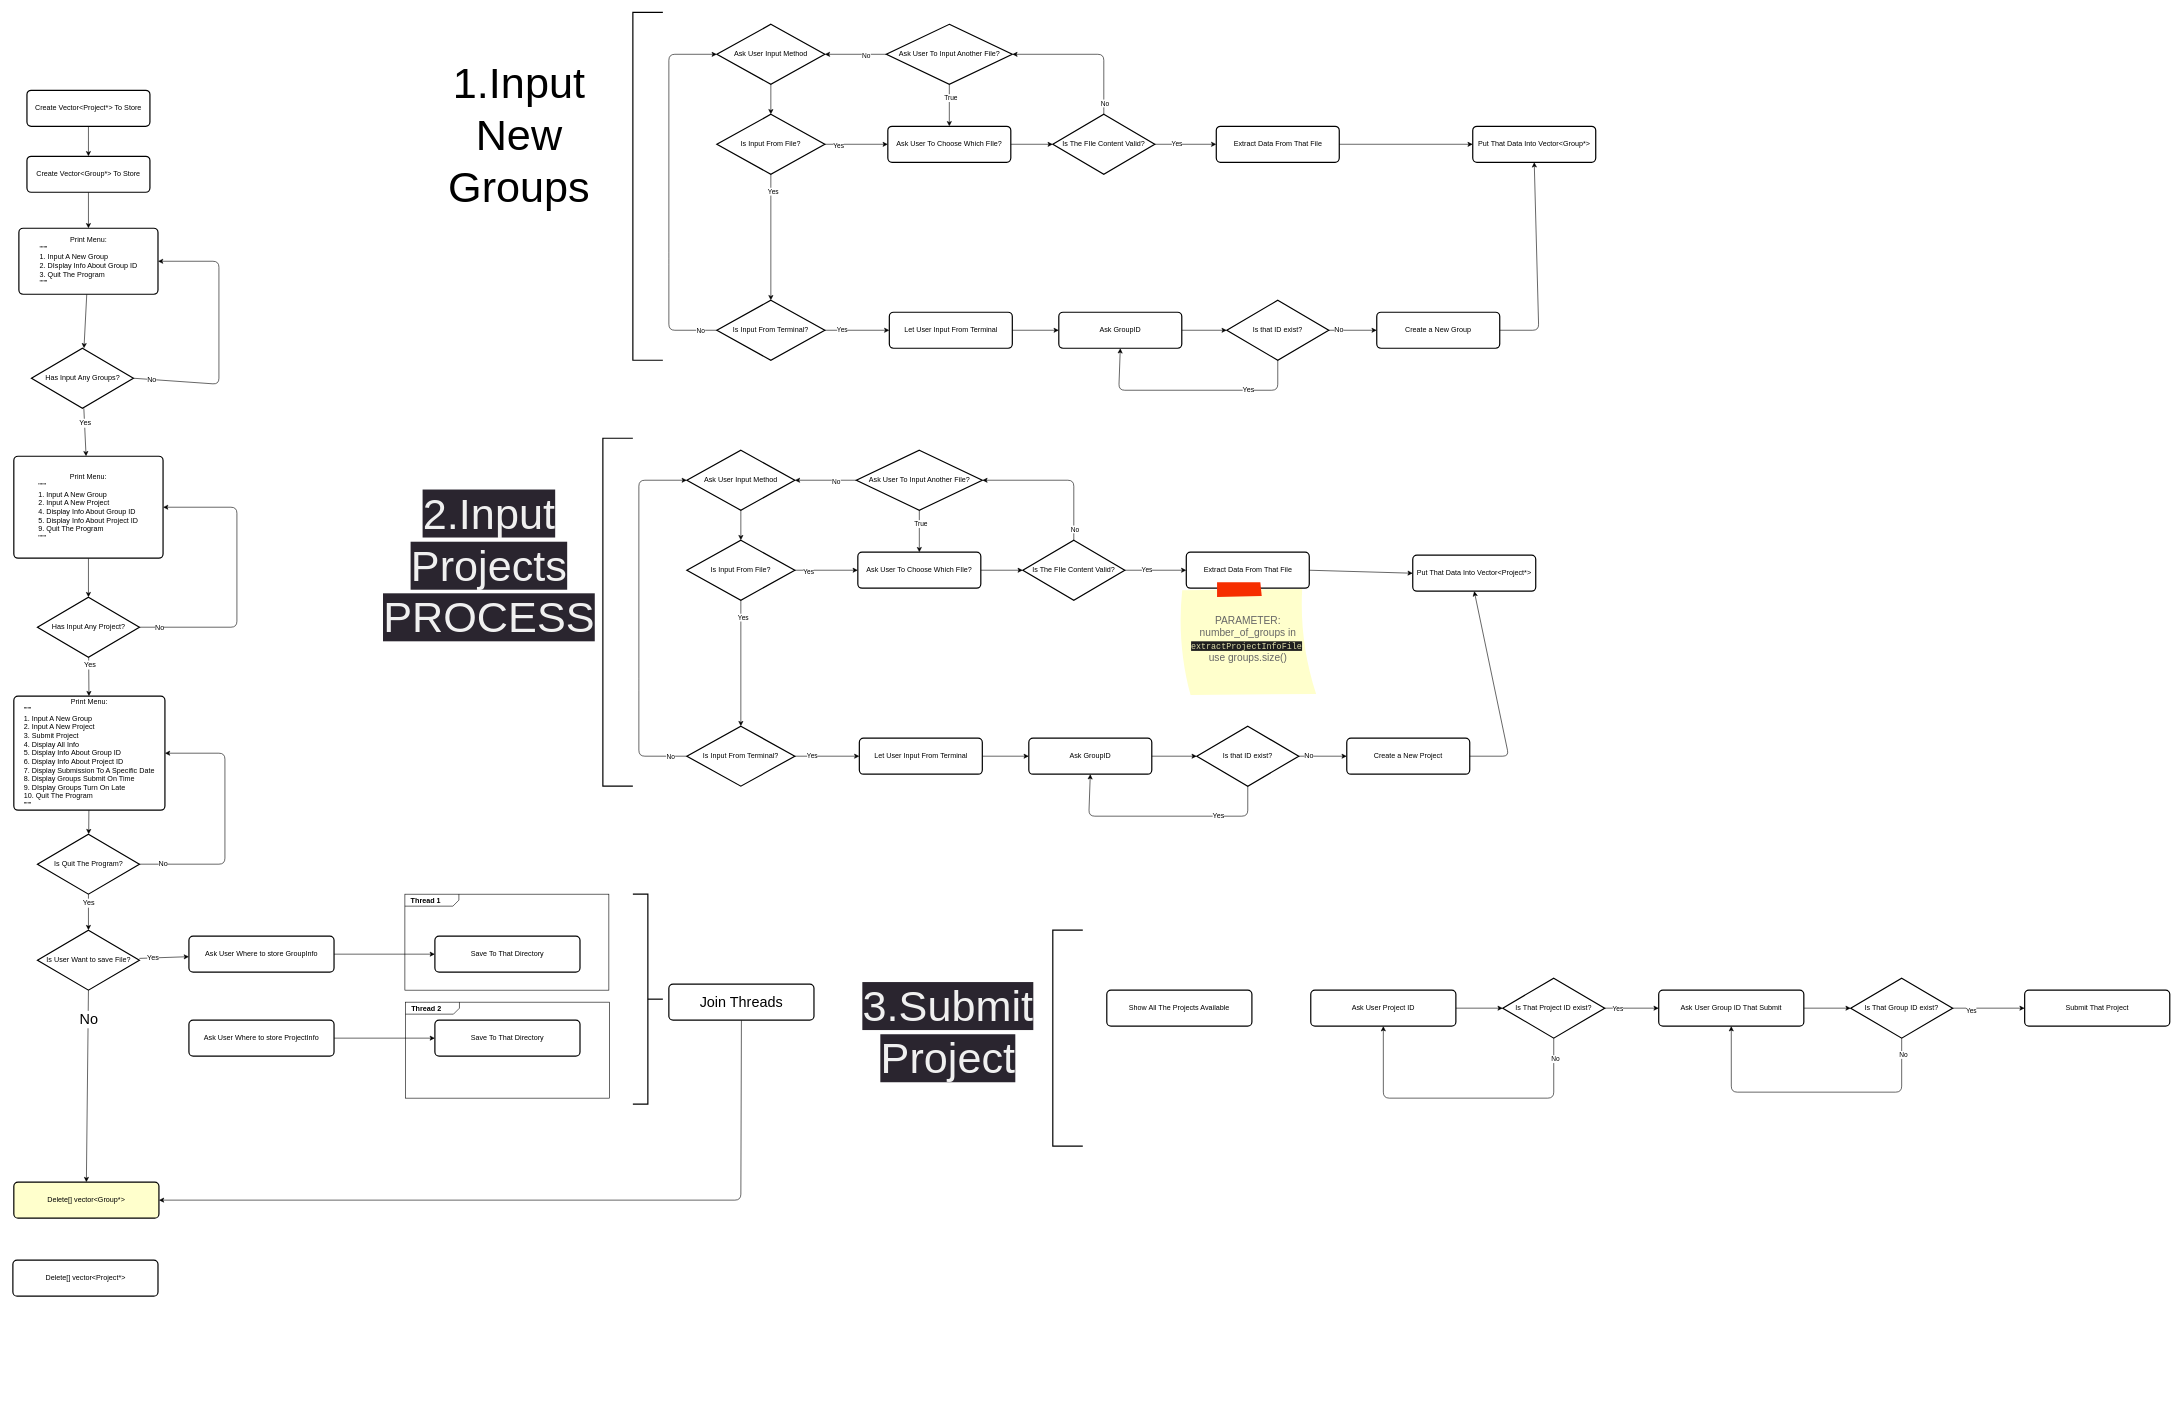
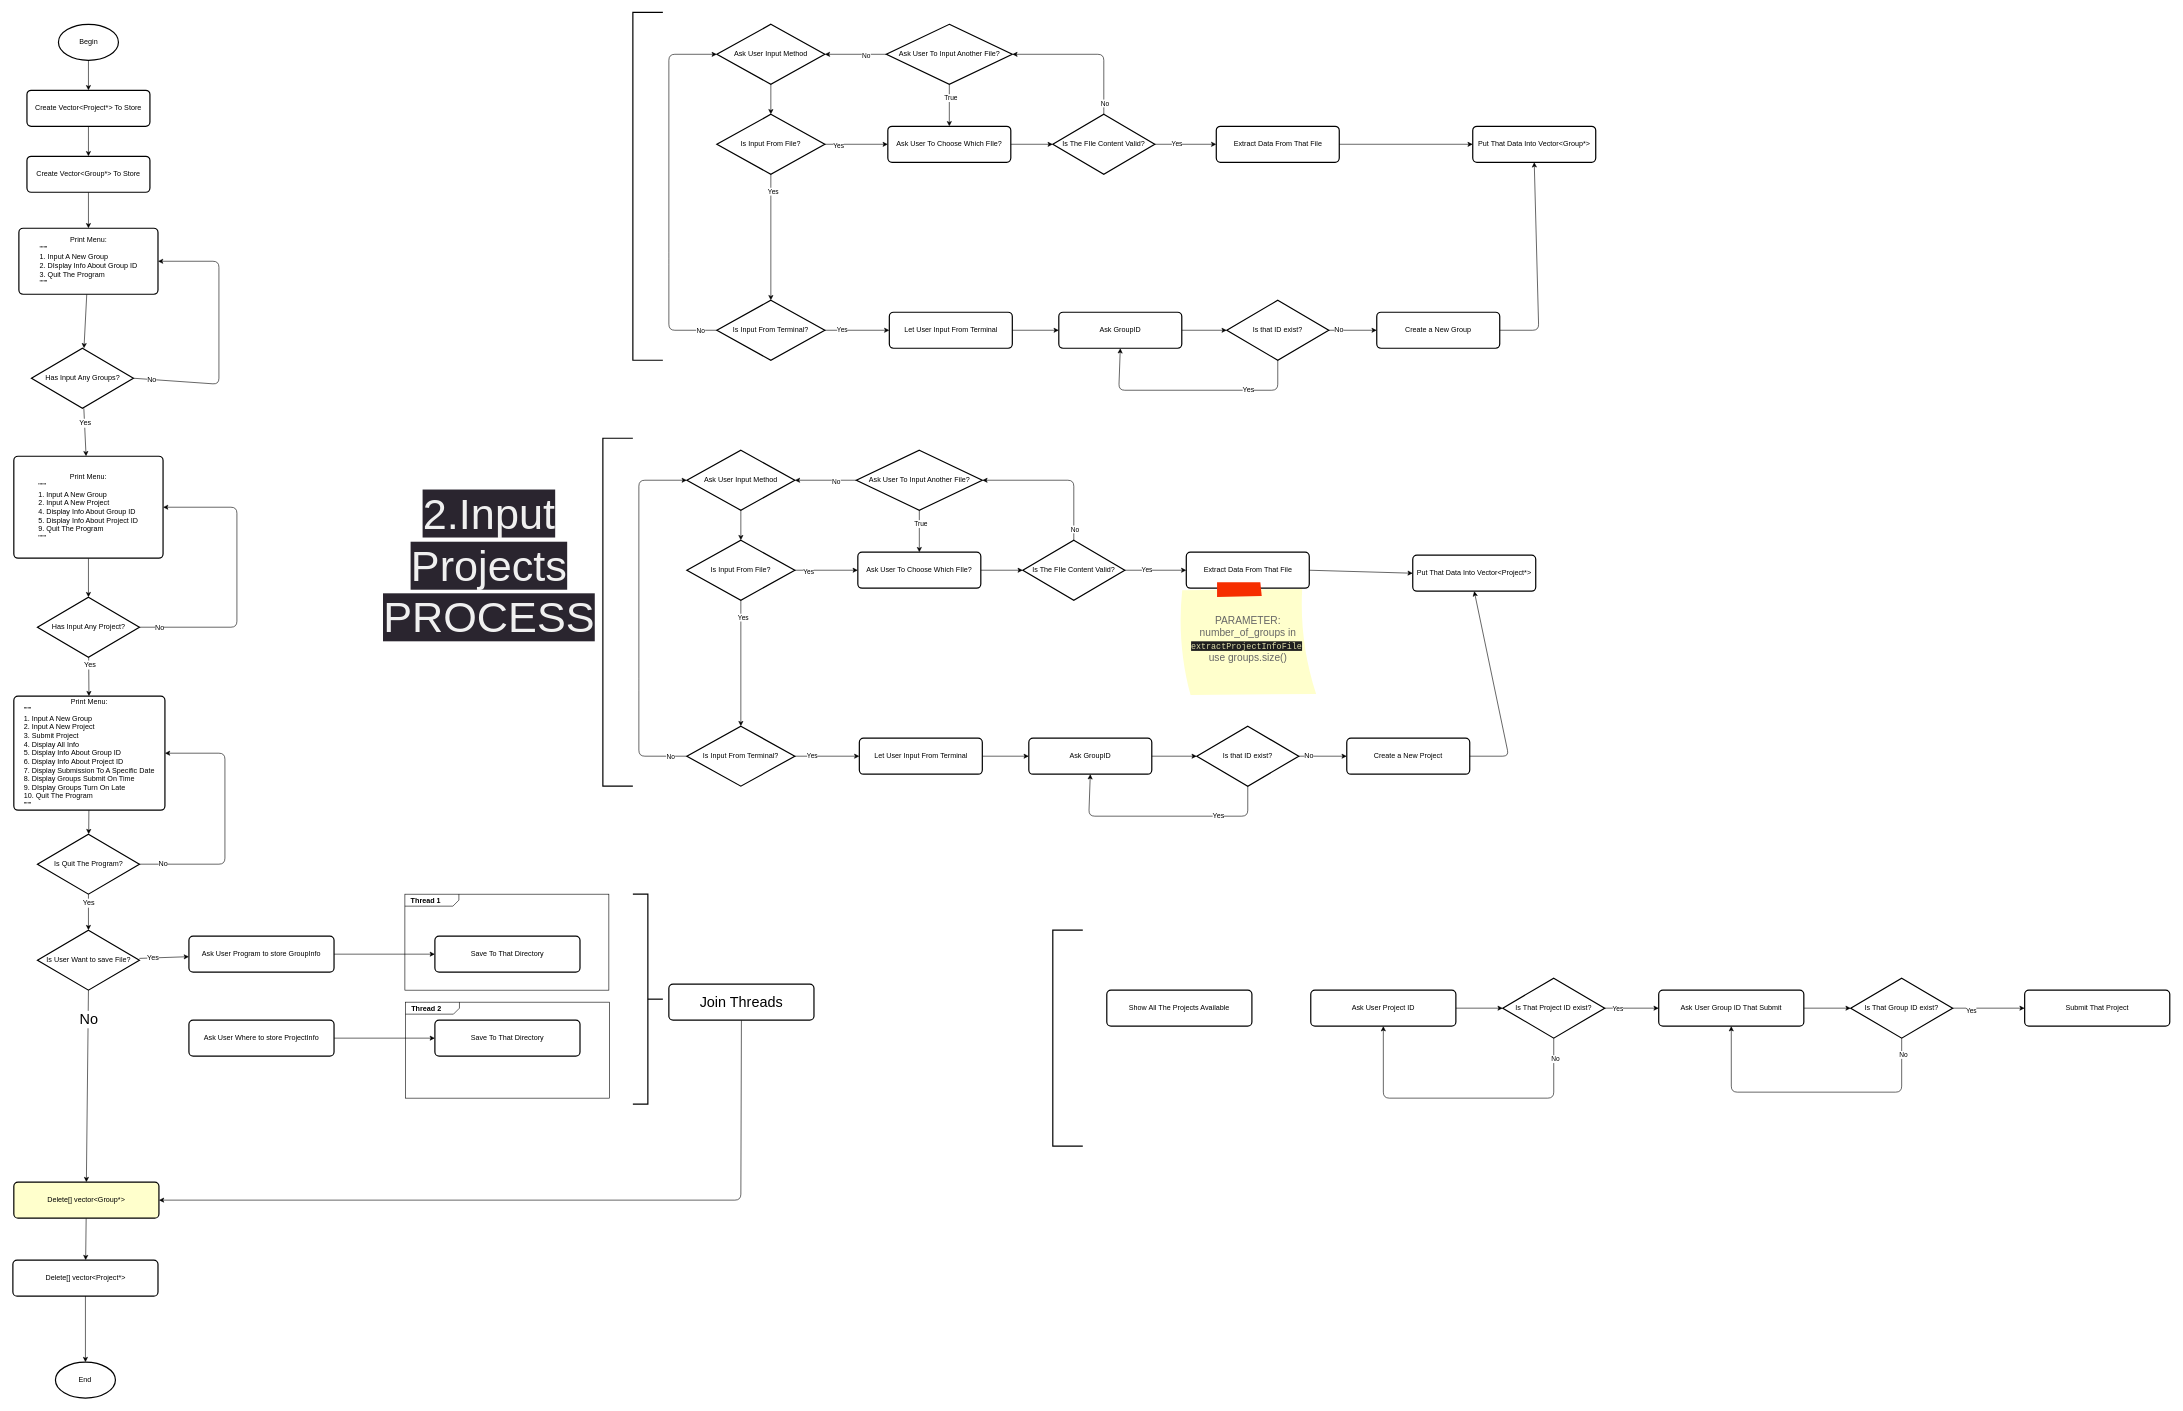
none -> (88, 42)
none -> (88, 73)
(519, 135) -> none
(261, 954) -> (261, 954)
(948, 1032) -> none
none -> (85, 1254)
none -> (85, 1327)
none -> (85, 1380)
